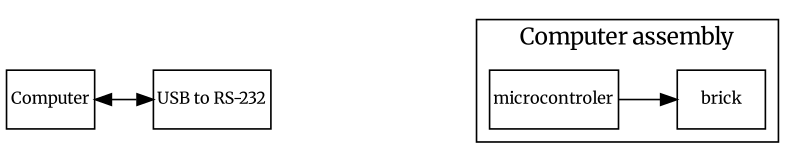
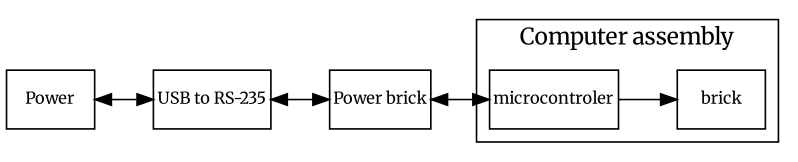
(51, 100) -> (51, 100)
(212, 100) -> (212, 100)
none -> (380, 100)
